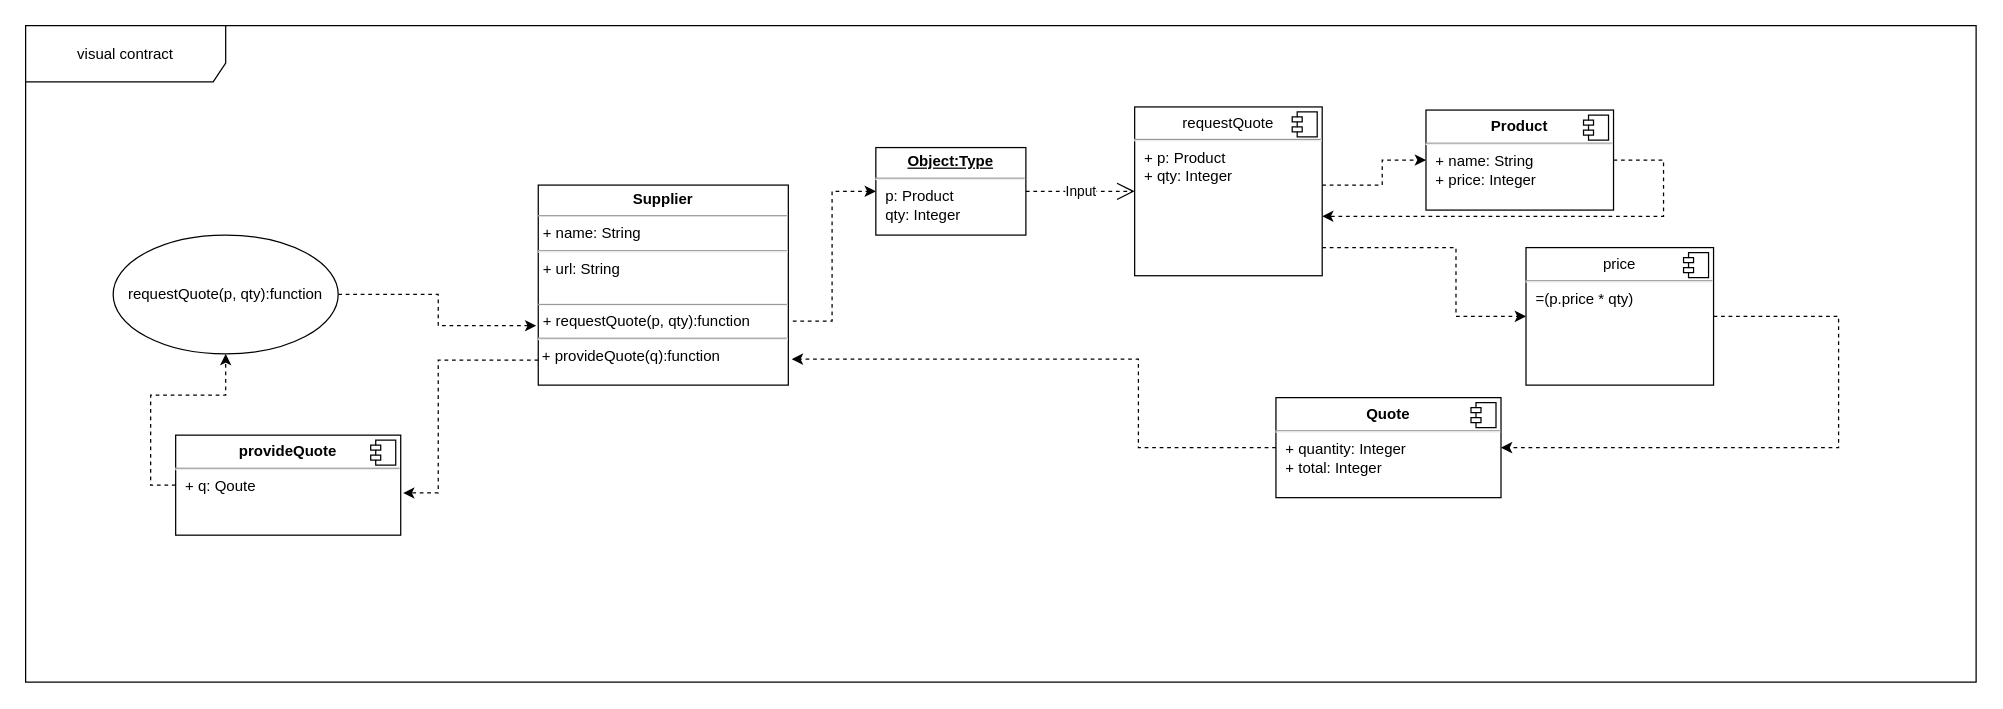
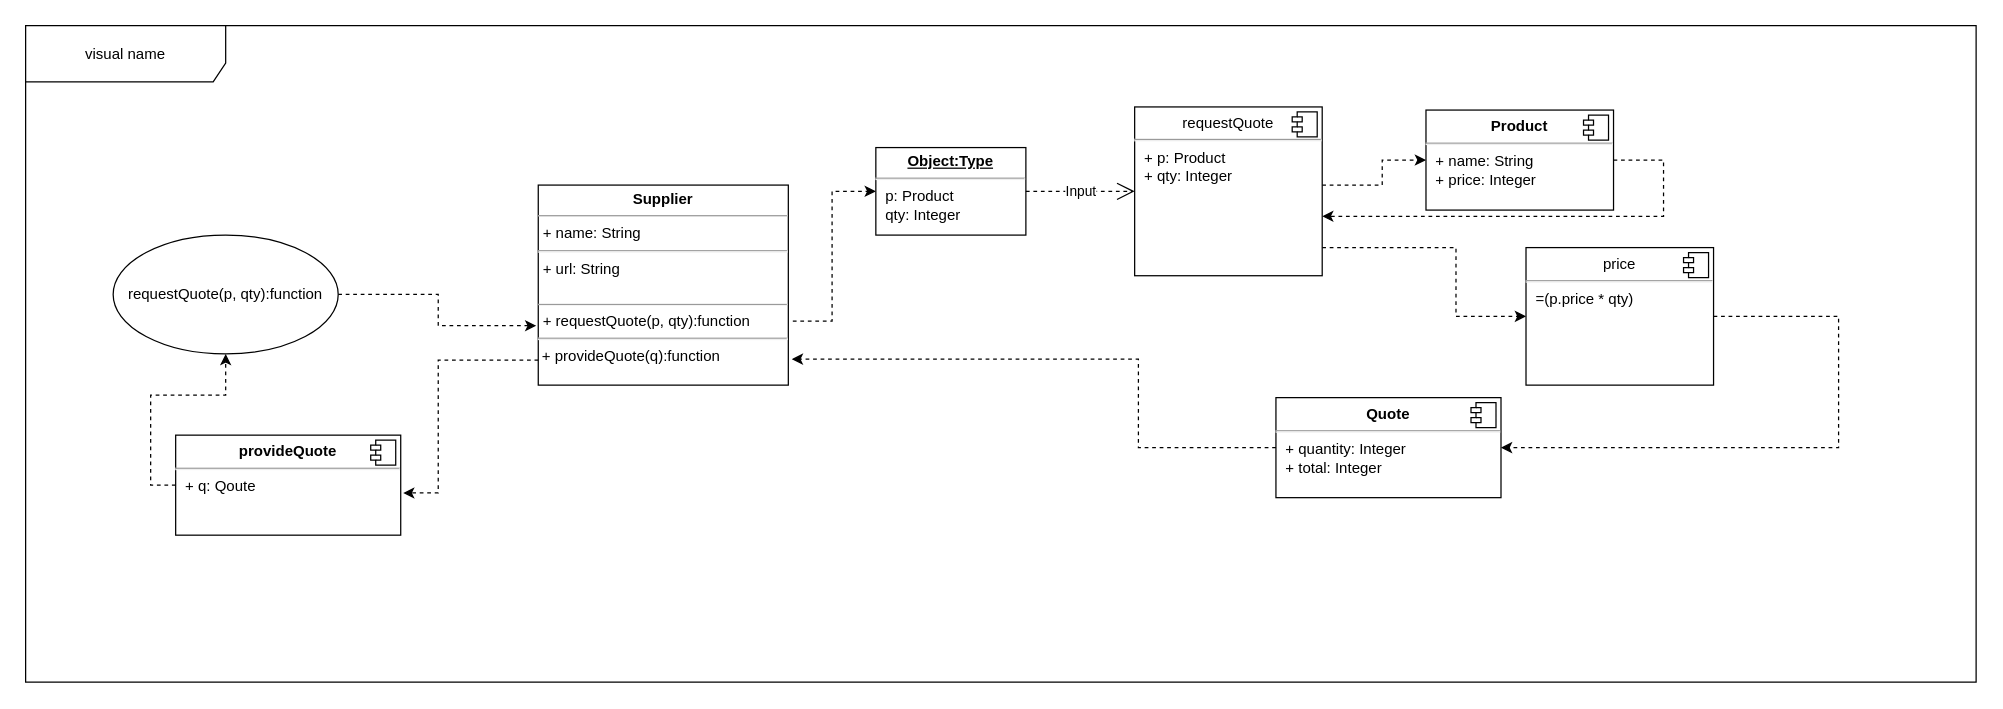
(126, 54) -> (126, 54)
